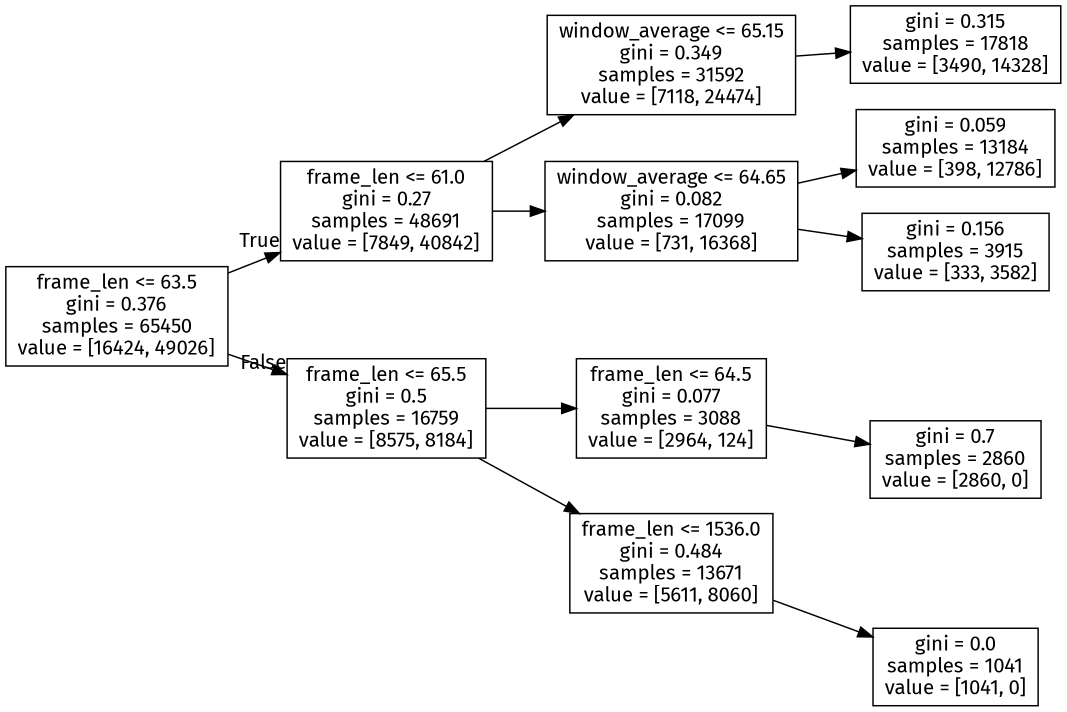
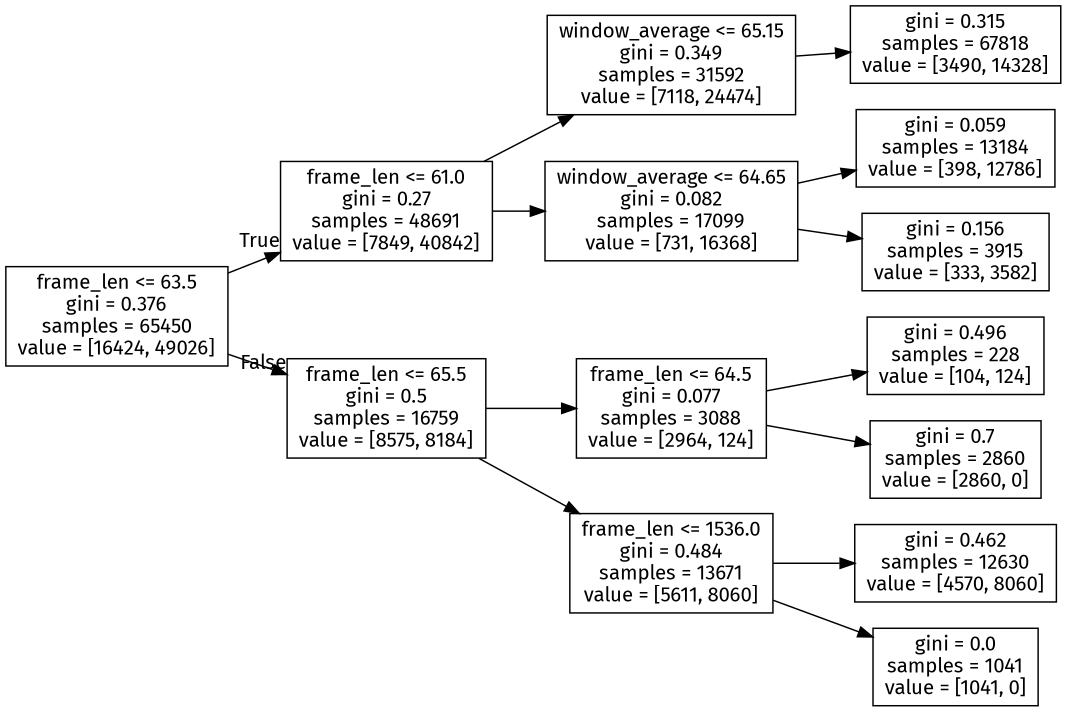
(956, 45) -> (956, 45)
none -> (956, 356)
none -> (956, 563)
